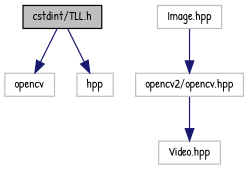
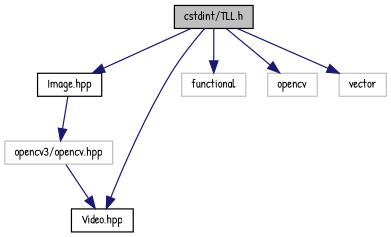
(190, 17) -> (70, 85)
none -> (147, 48)
(95, 85) -> (363, 85)
(190, 85) -> (59, 153)
none -> (214, 85)
none -> (151, 109)
(190, 153) -> (102, 220)
